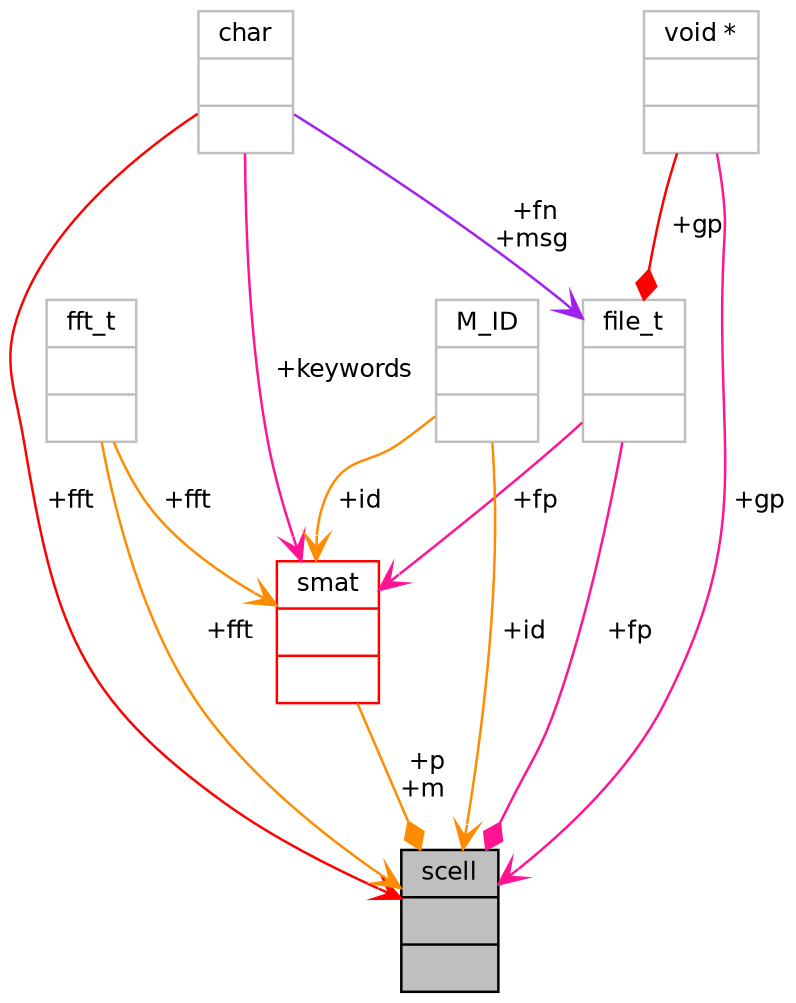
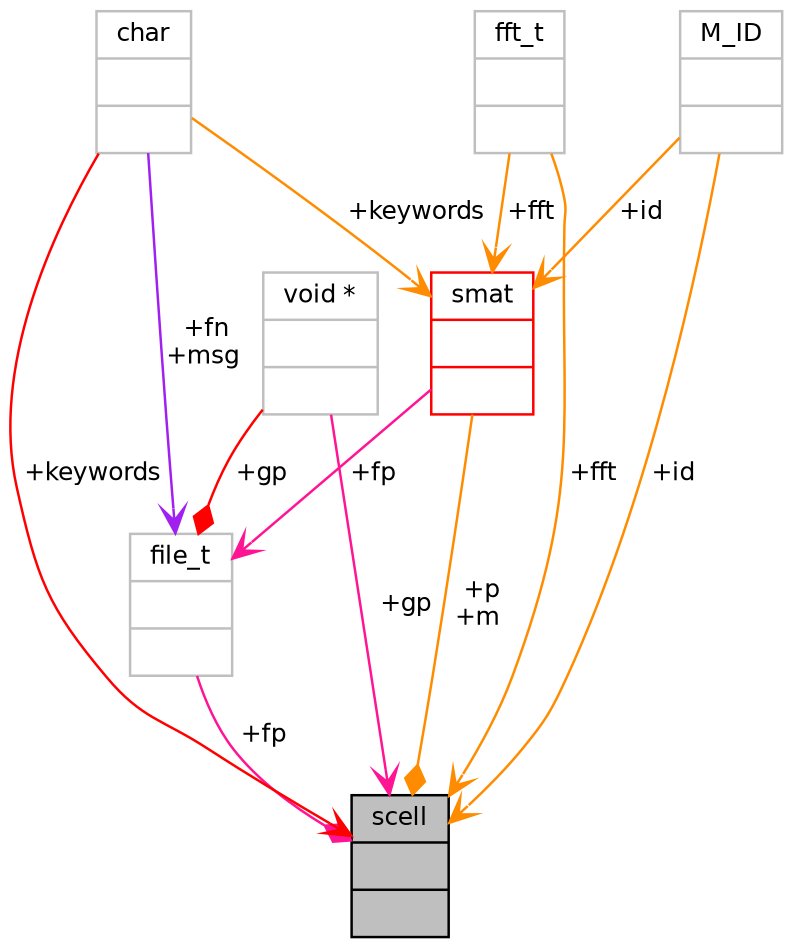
(255, 347) -> (302, 197)
(67, 502) -> (89, 474)
(478, 511) -> (355, 454)
